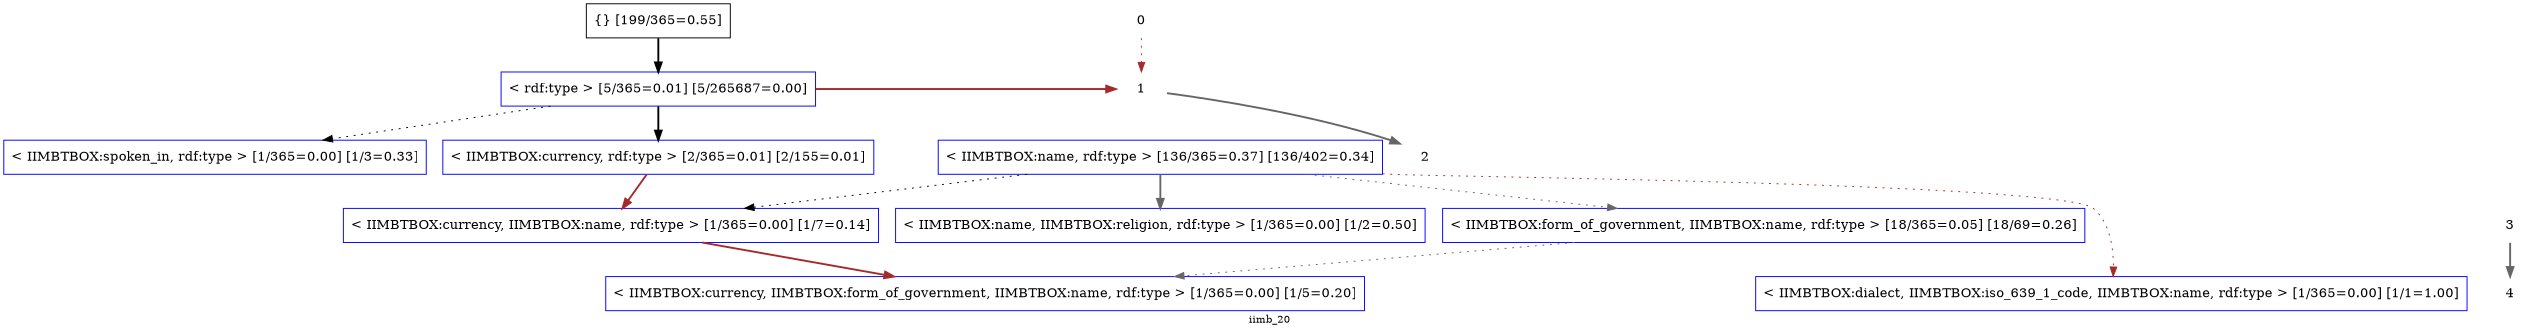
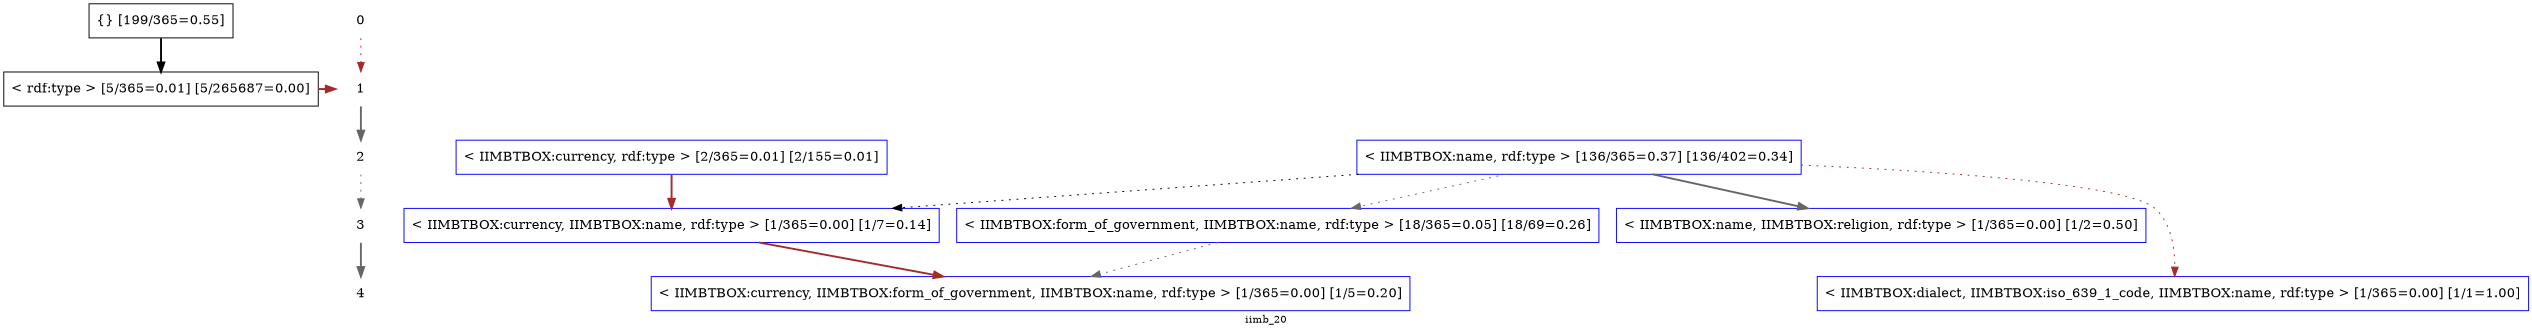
(658, 89) -> (161, 89)
(658, 118) -> none
(215, 157) -> none
none -> (361, 187)
